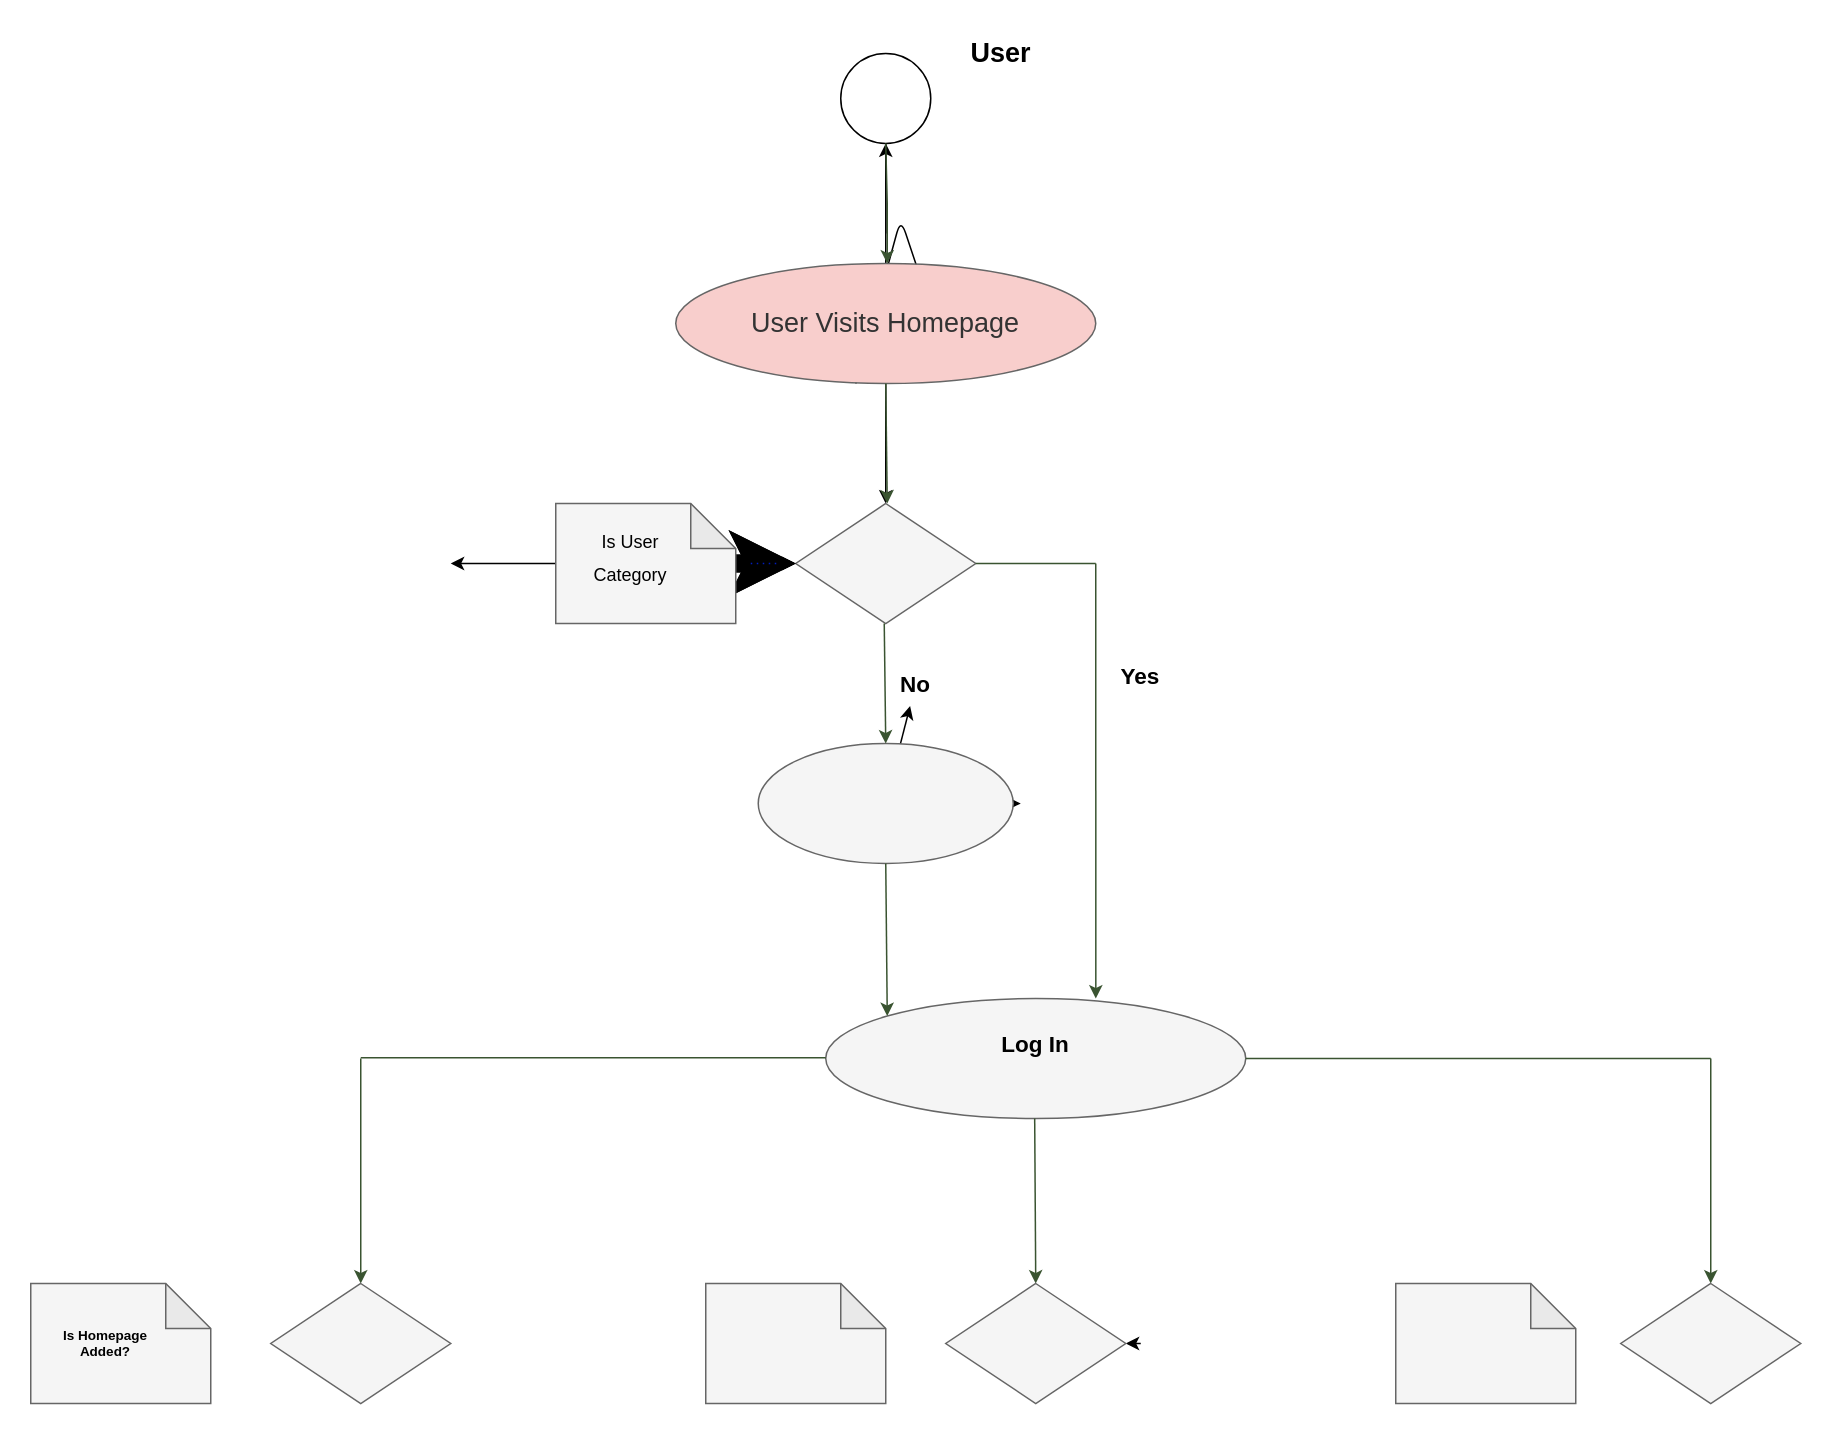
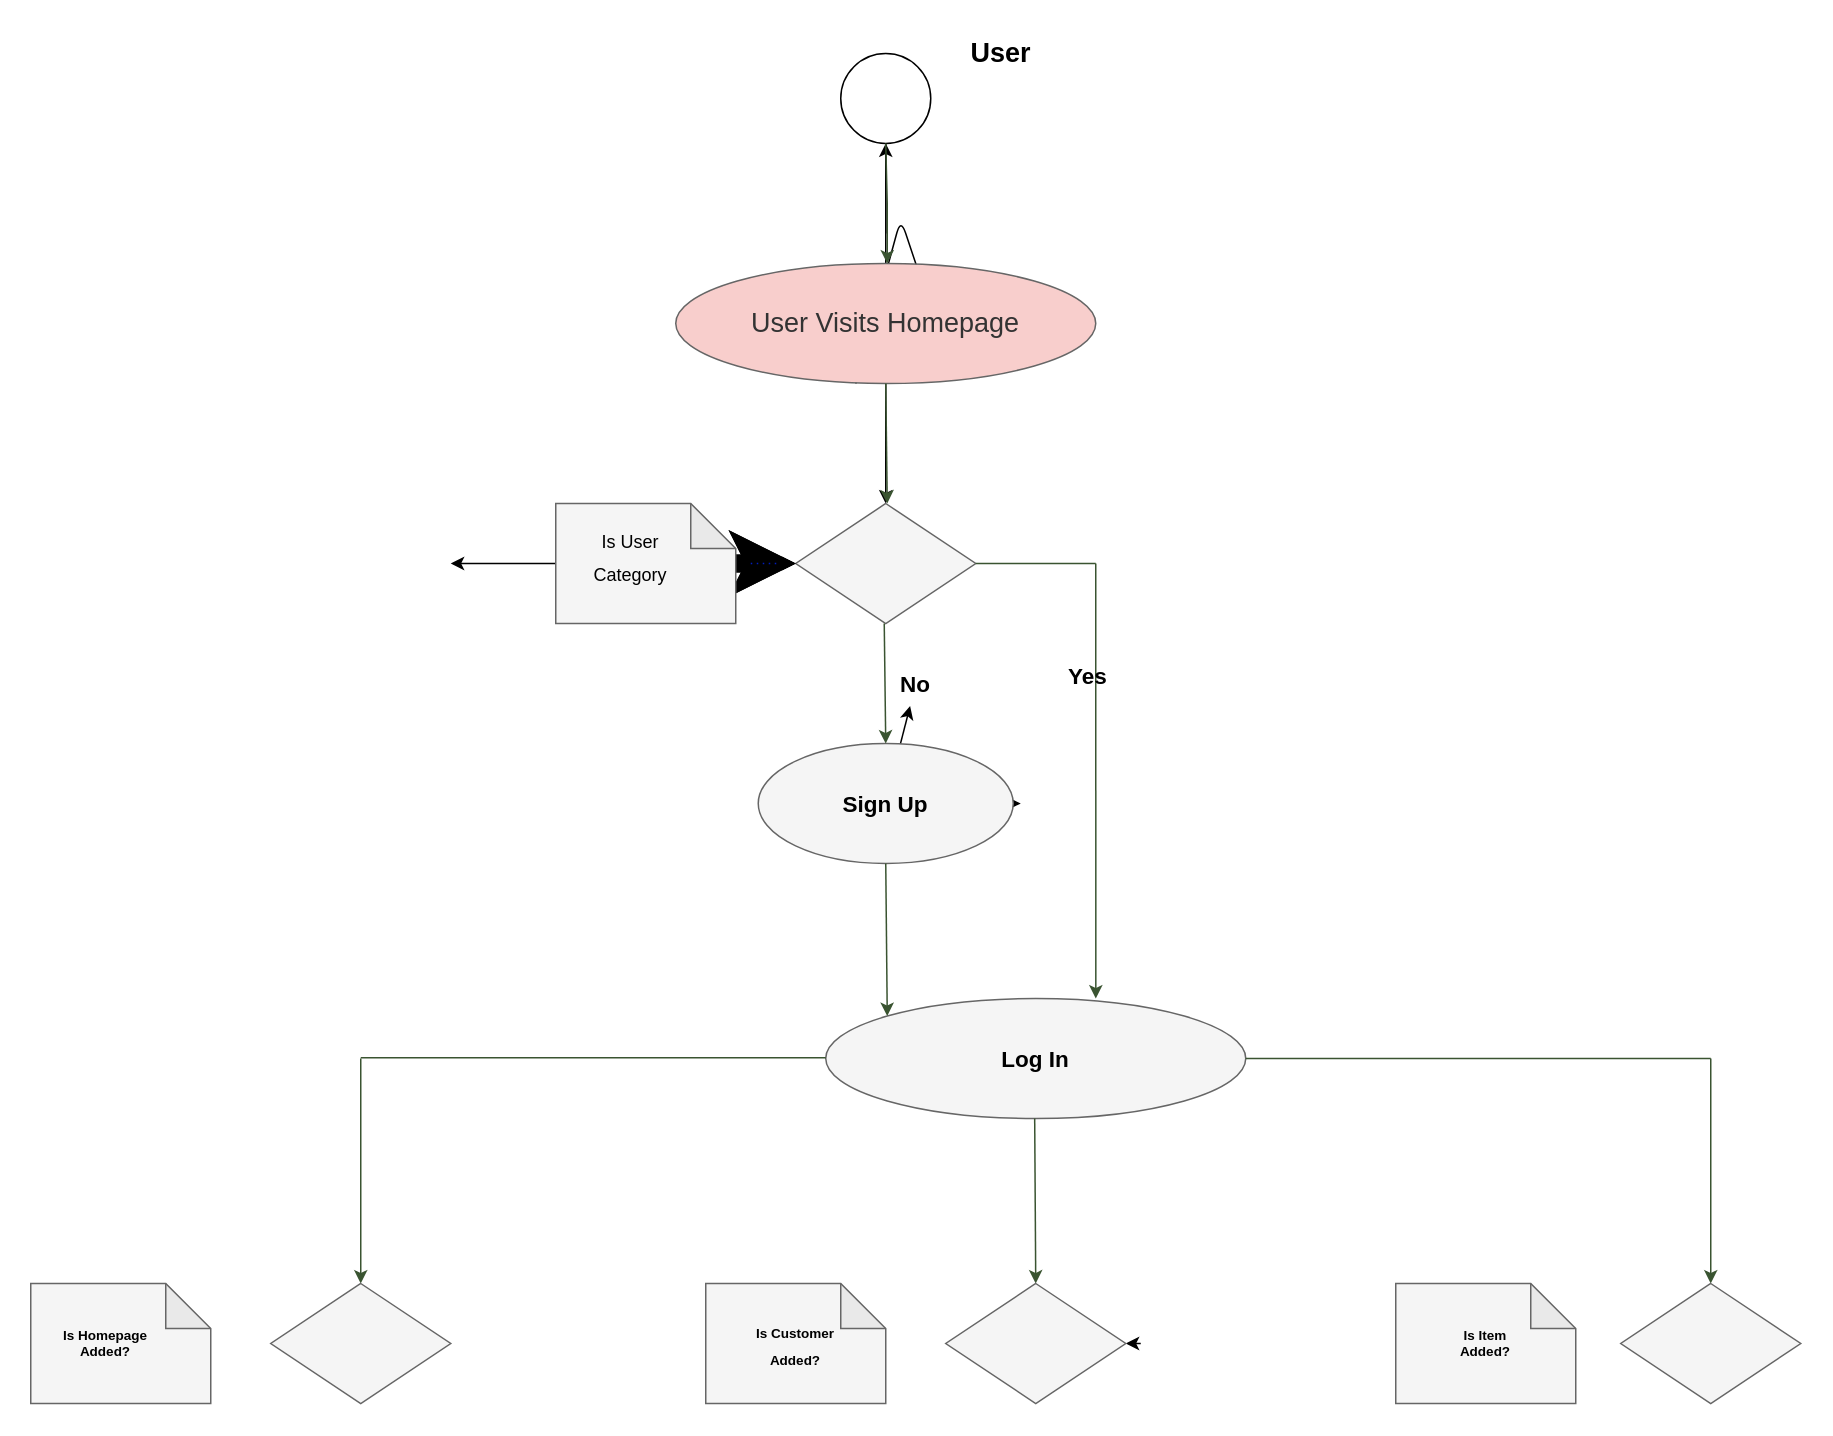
(1141, 676) -> (1088, 676)
none -> (886, 803)
(1036, 1043) -> (1036, 1058)
none -> (796, 1343)
none -> (1486, 1343)
